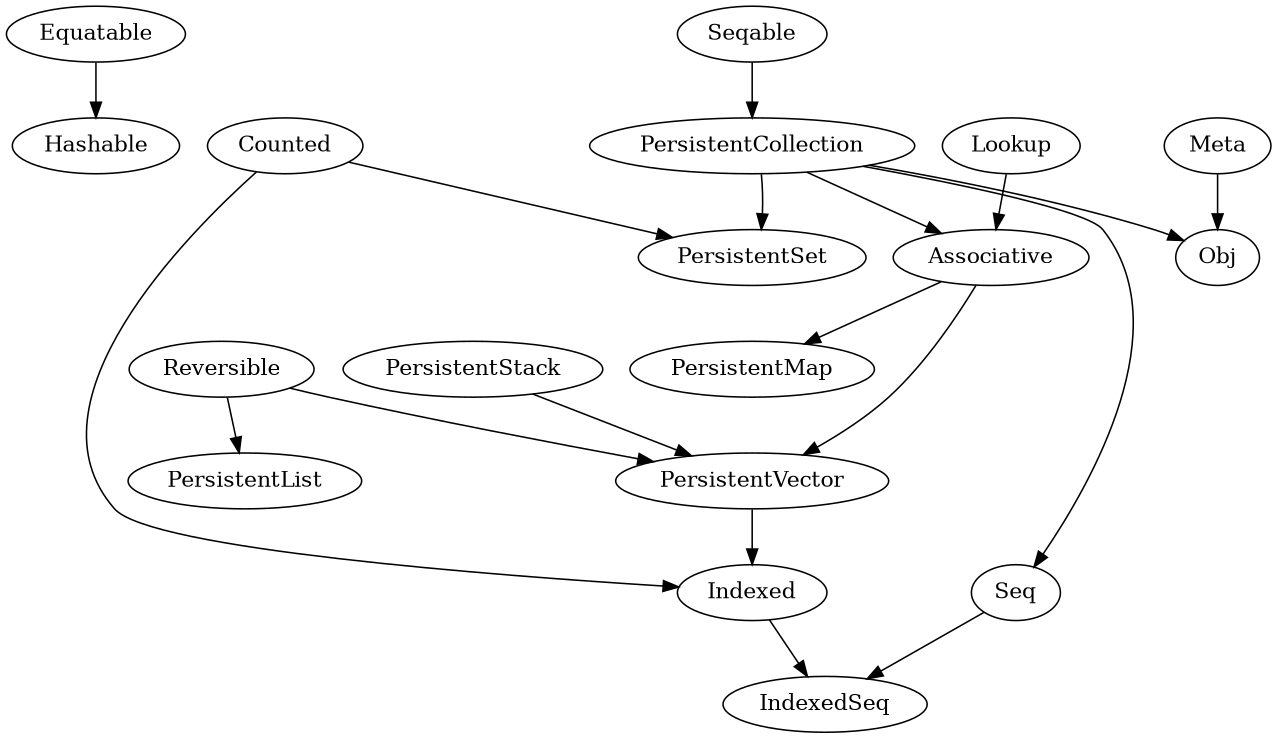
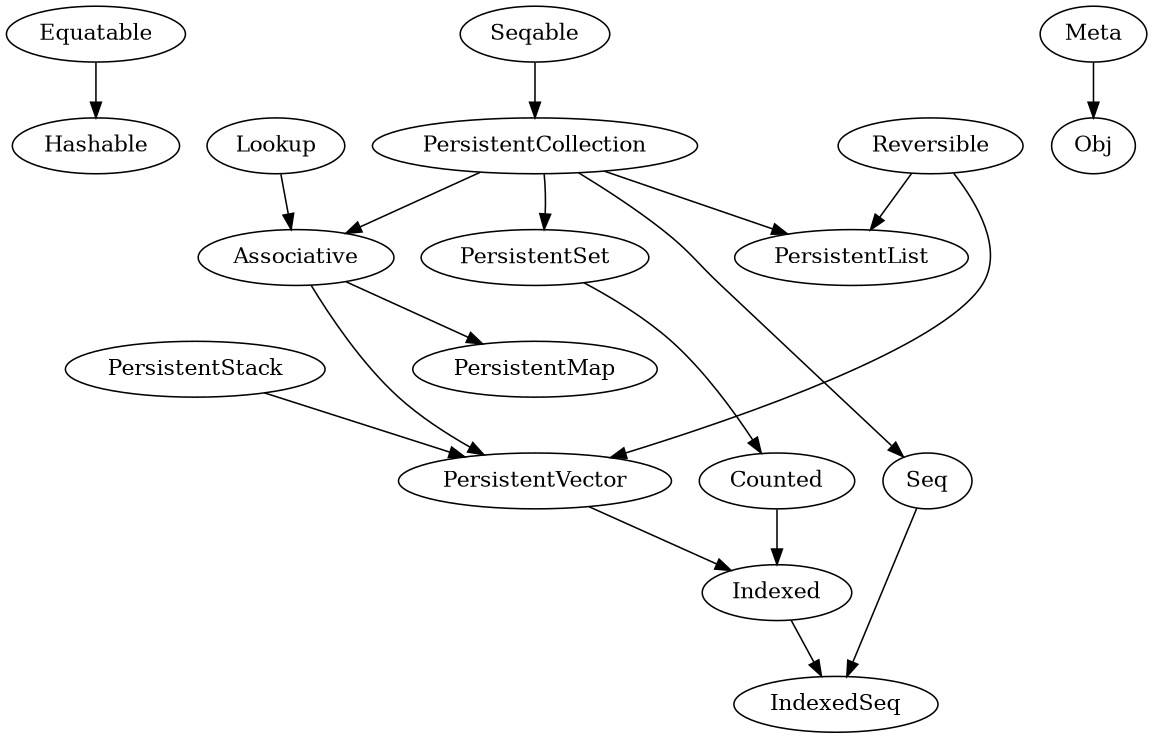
(503, 198) -> (680, 349)
(1095, 213) -> (689, 200)
